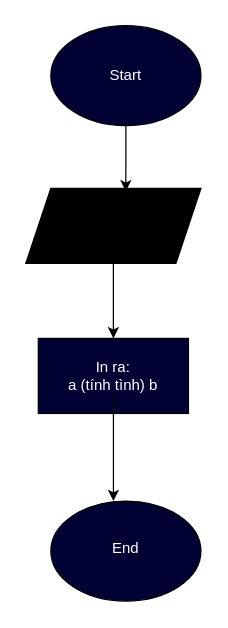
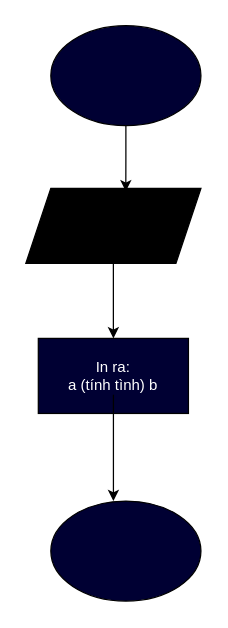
(126, 76) -> none
(126, 548) -> none
